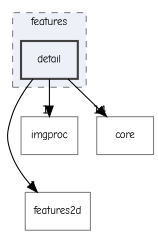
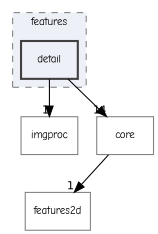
(8, 132) -> (95, 170)
